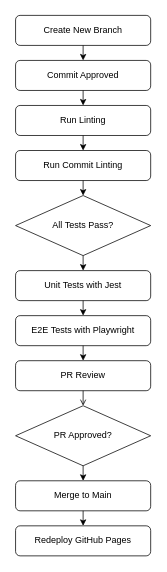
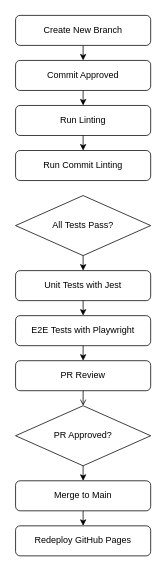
(83, 189) -> none
